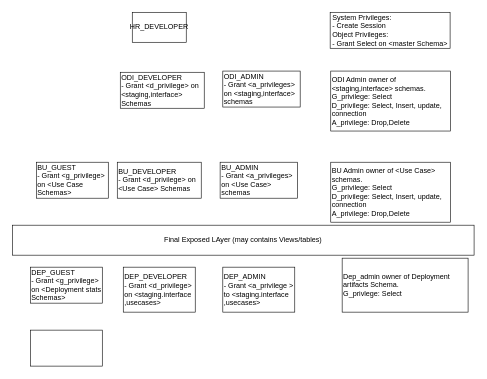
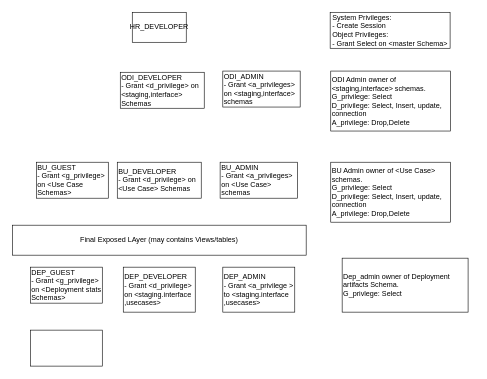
(243, 240) -> (159, 240)
